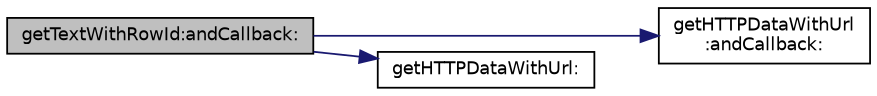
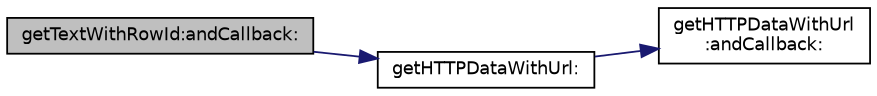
(477, 36) -> (618, 54)
